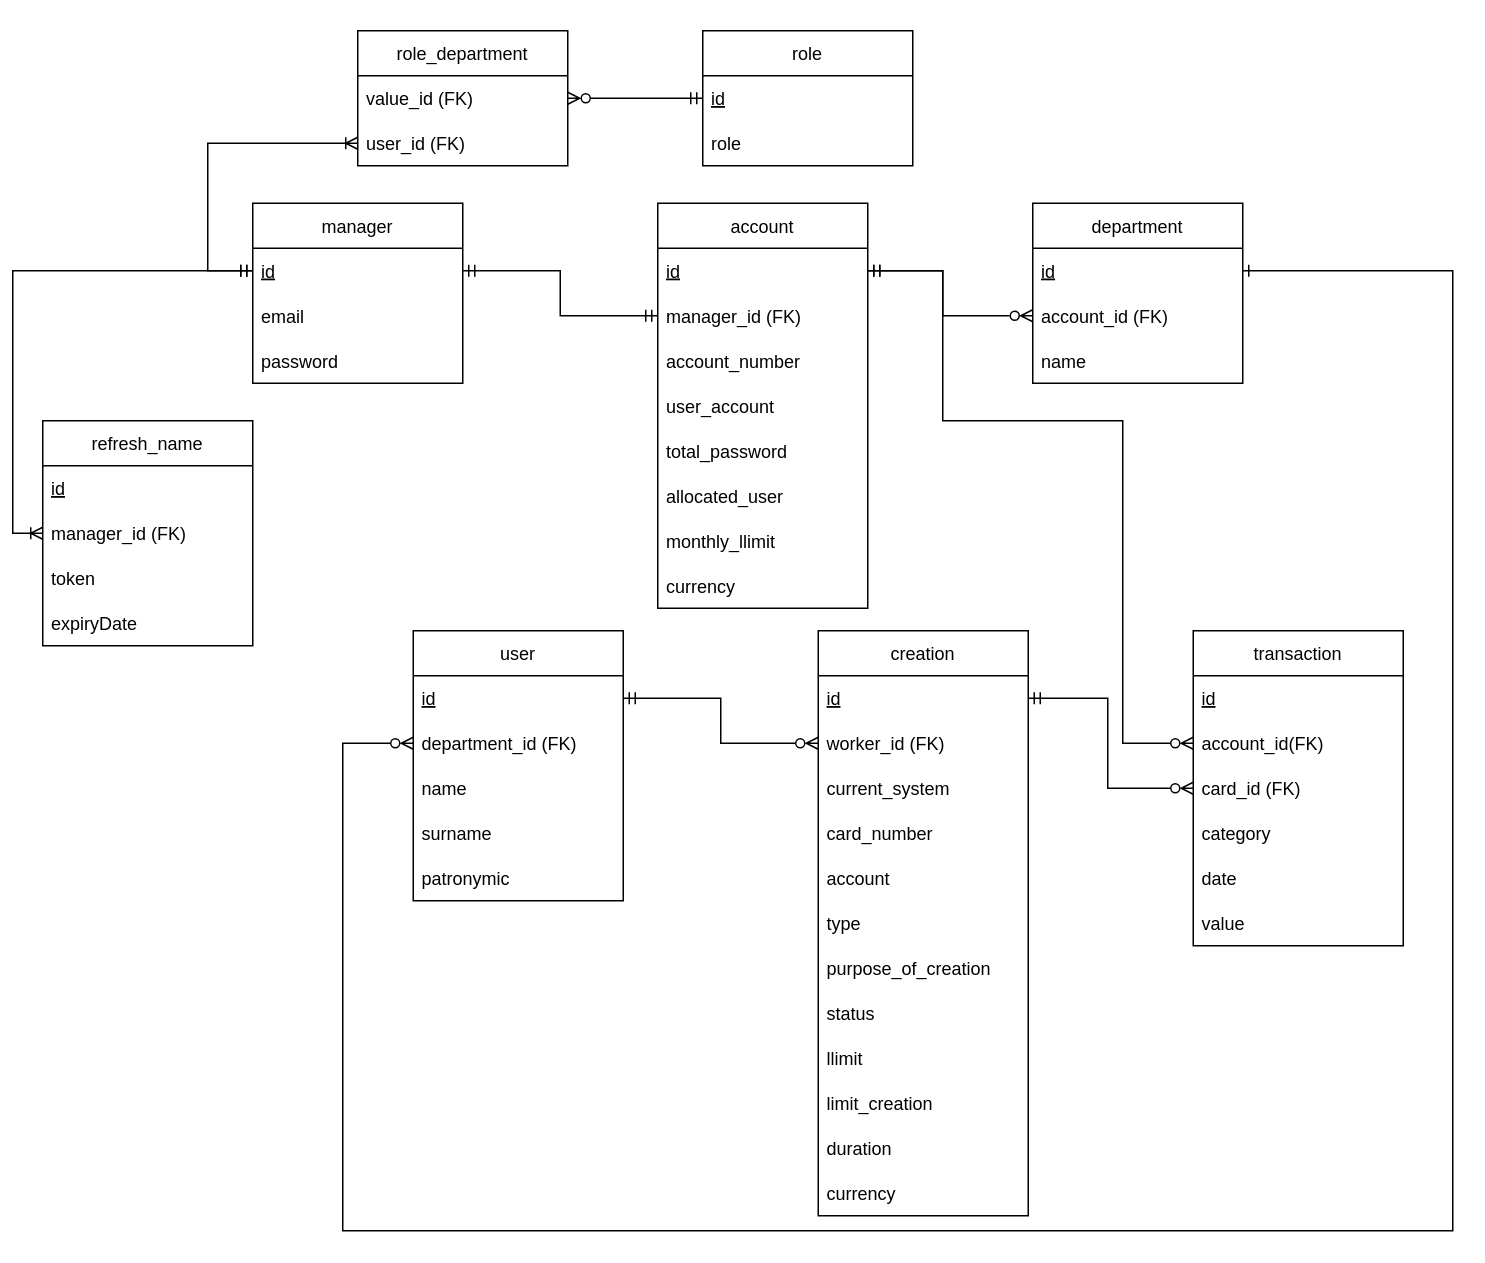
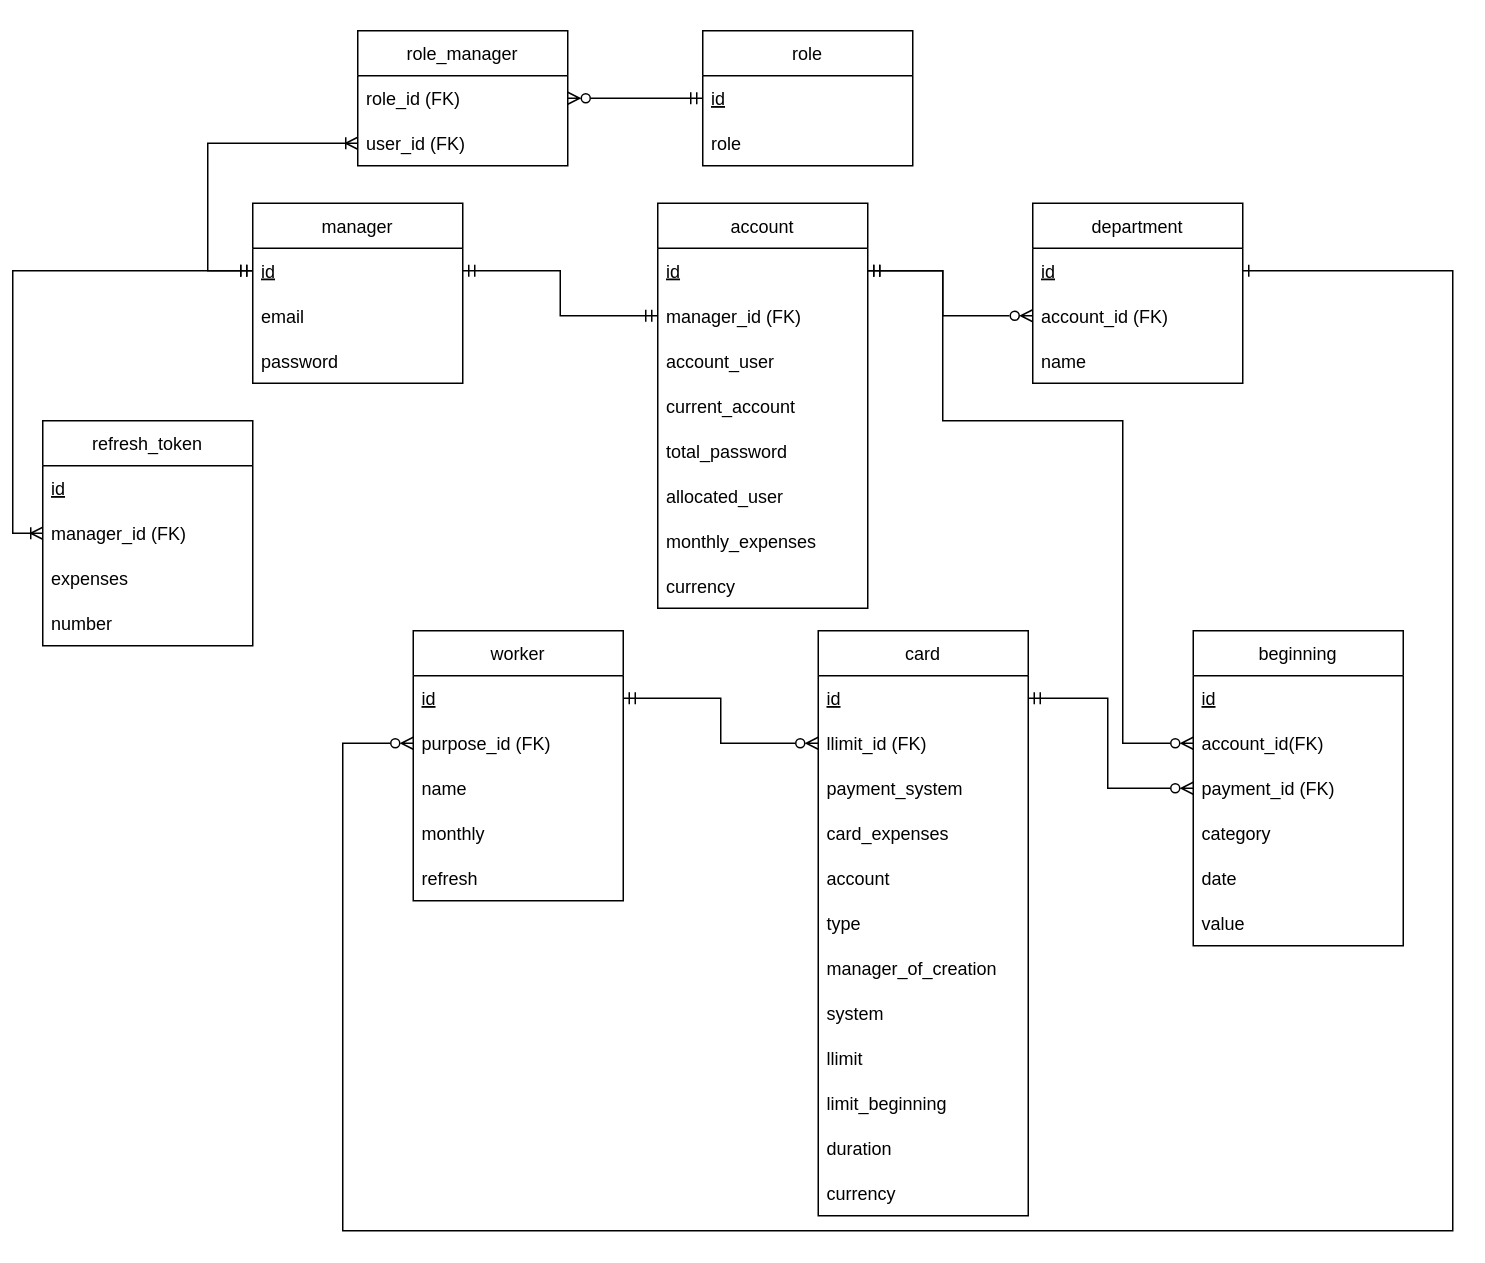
(462, 54) -> (462, 54)
(425, 99) -> (419, 99)
(737, 362) -> (726, 362)
(726, 407) -> (742, 407)
(147, 444) -> (147, 444)
(725, 542) -> (744, 542)
(76, 579) -> (91, 579)
(99, 624) -> (81, 624)
(518, 654) -> (518, 654)
(923, 654) -> (923, 654)
(1298, 654) -> (1298, 654)
(508, 744) -> (492, 744)
(892, 744) -> (883, 744)
(897, 789) -> (897, 789)
(1257, 789) -> (1272, 789)
(457, 834) -> (454, 834)
(882, 834) -> (892, 834)
(470, 879) -> (457, 879)
(920, 969) -> (920, 969)
(857, 1014) -> (857, 1014)
(888, 1104) -> (890, 1104)
